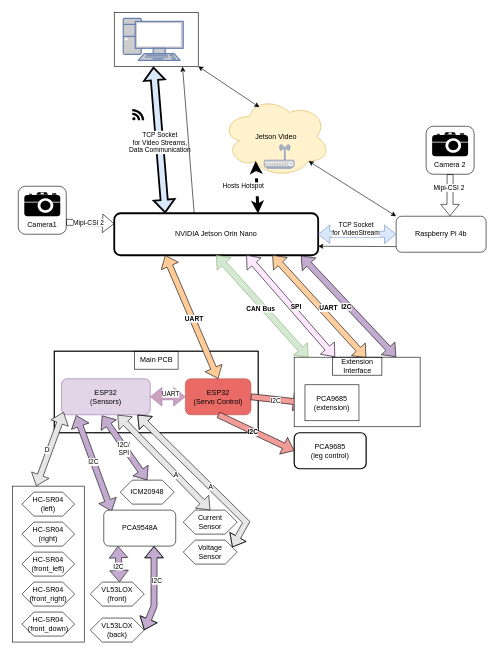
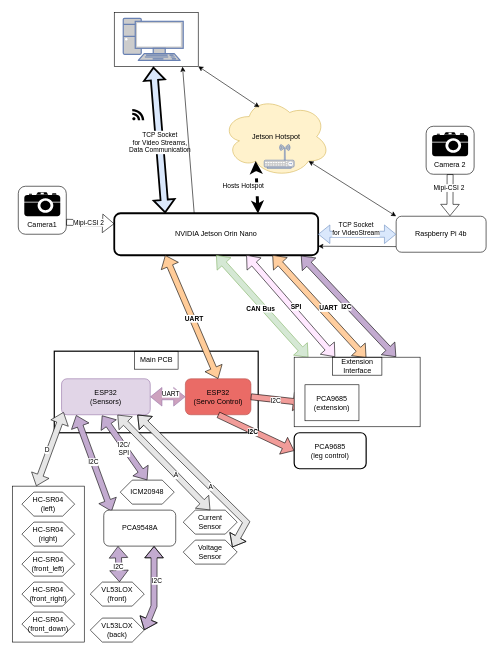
(276, 137) -> (276, 137)
